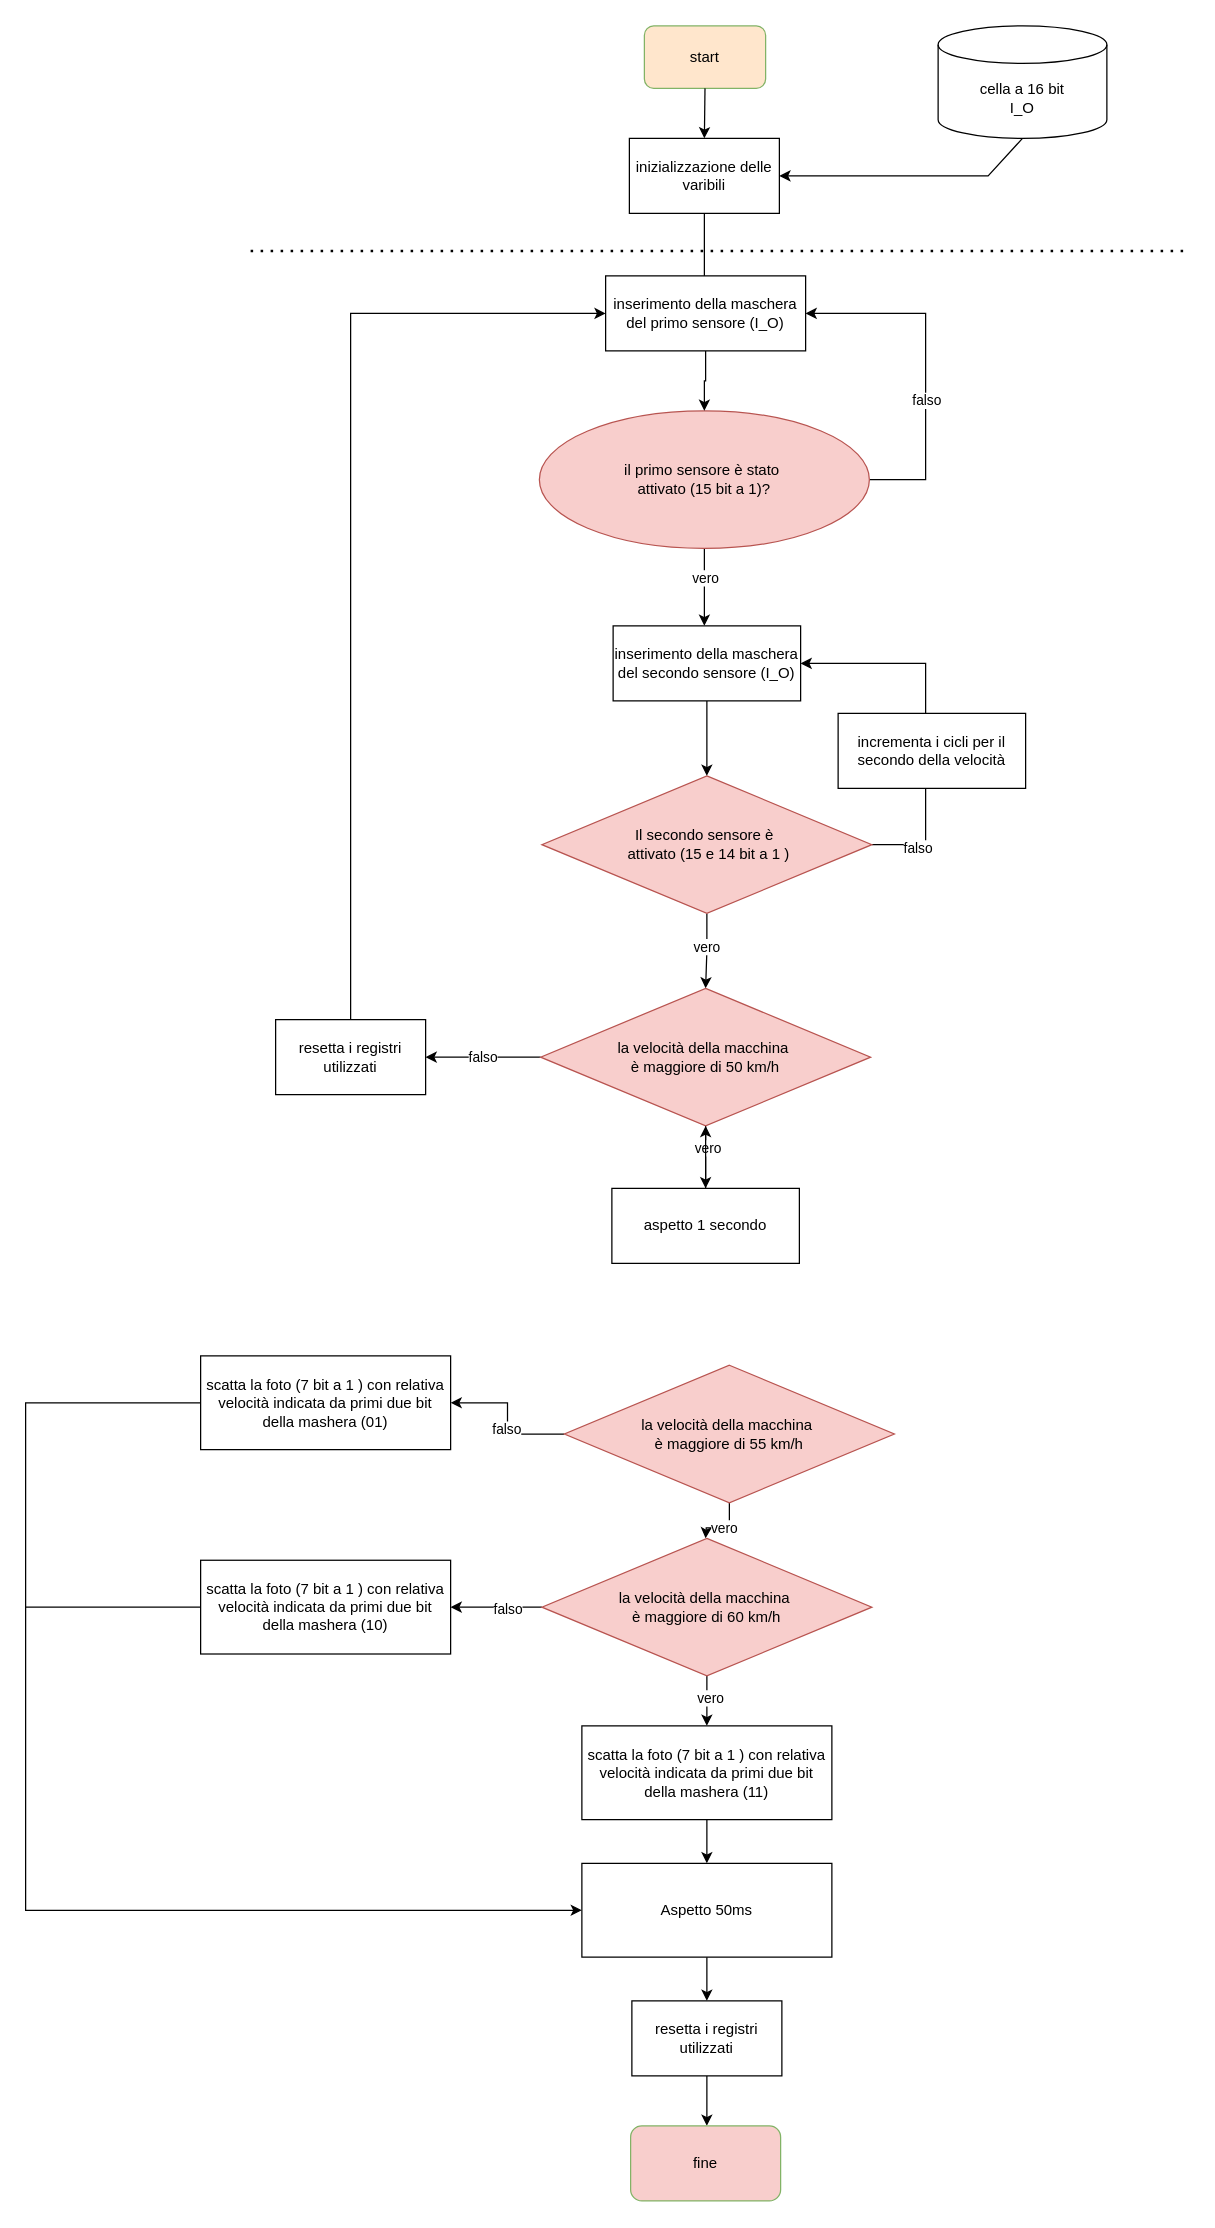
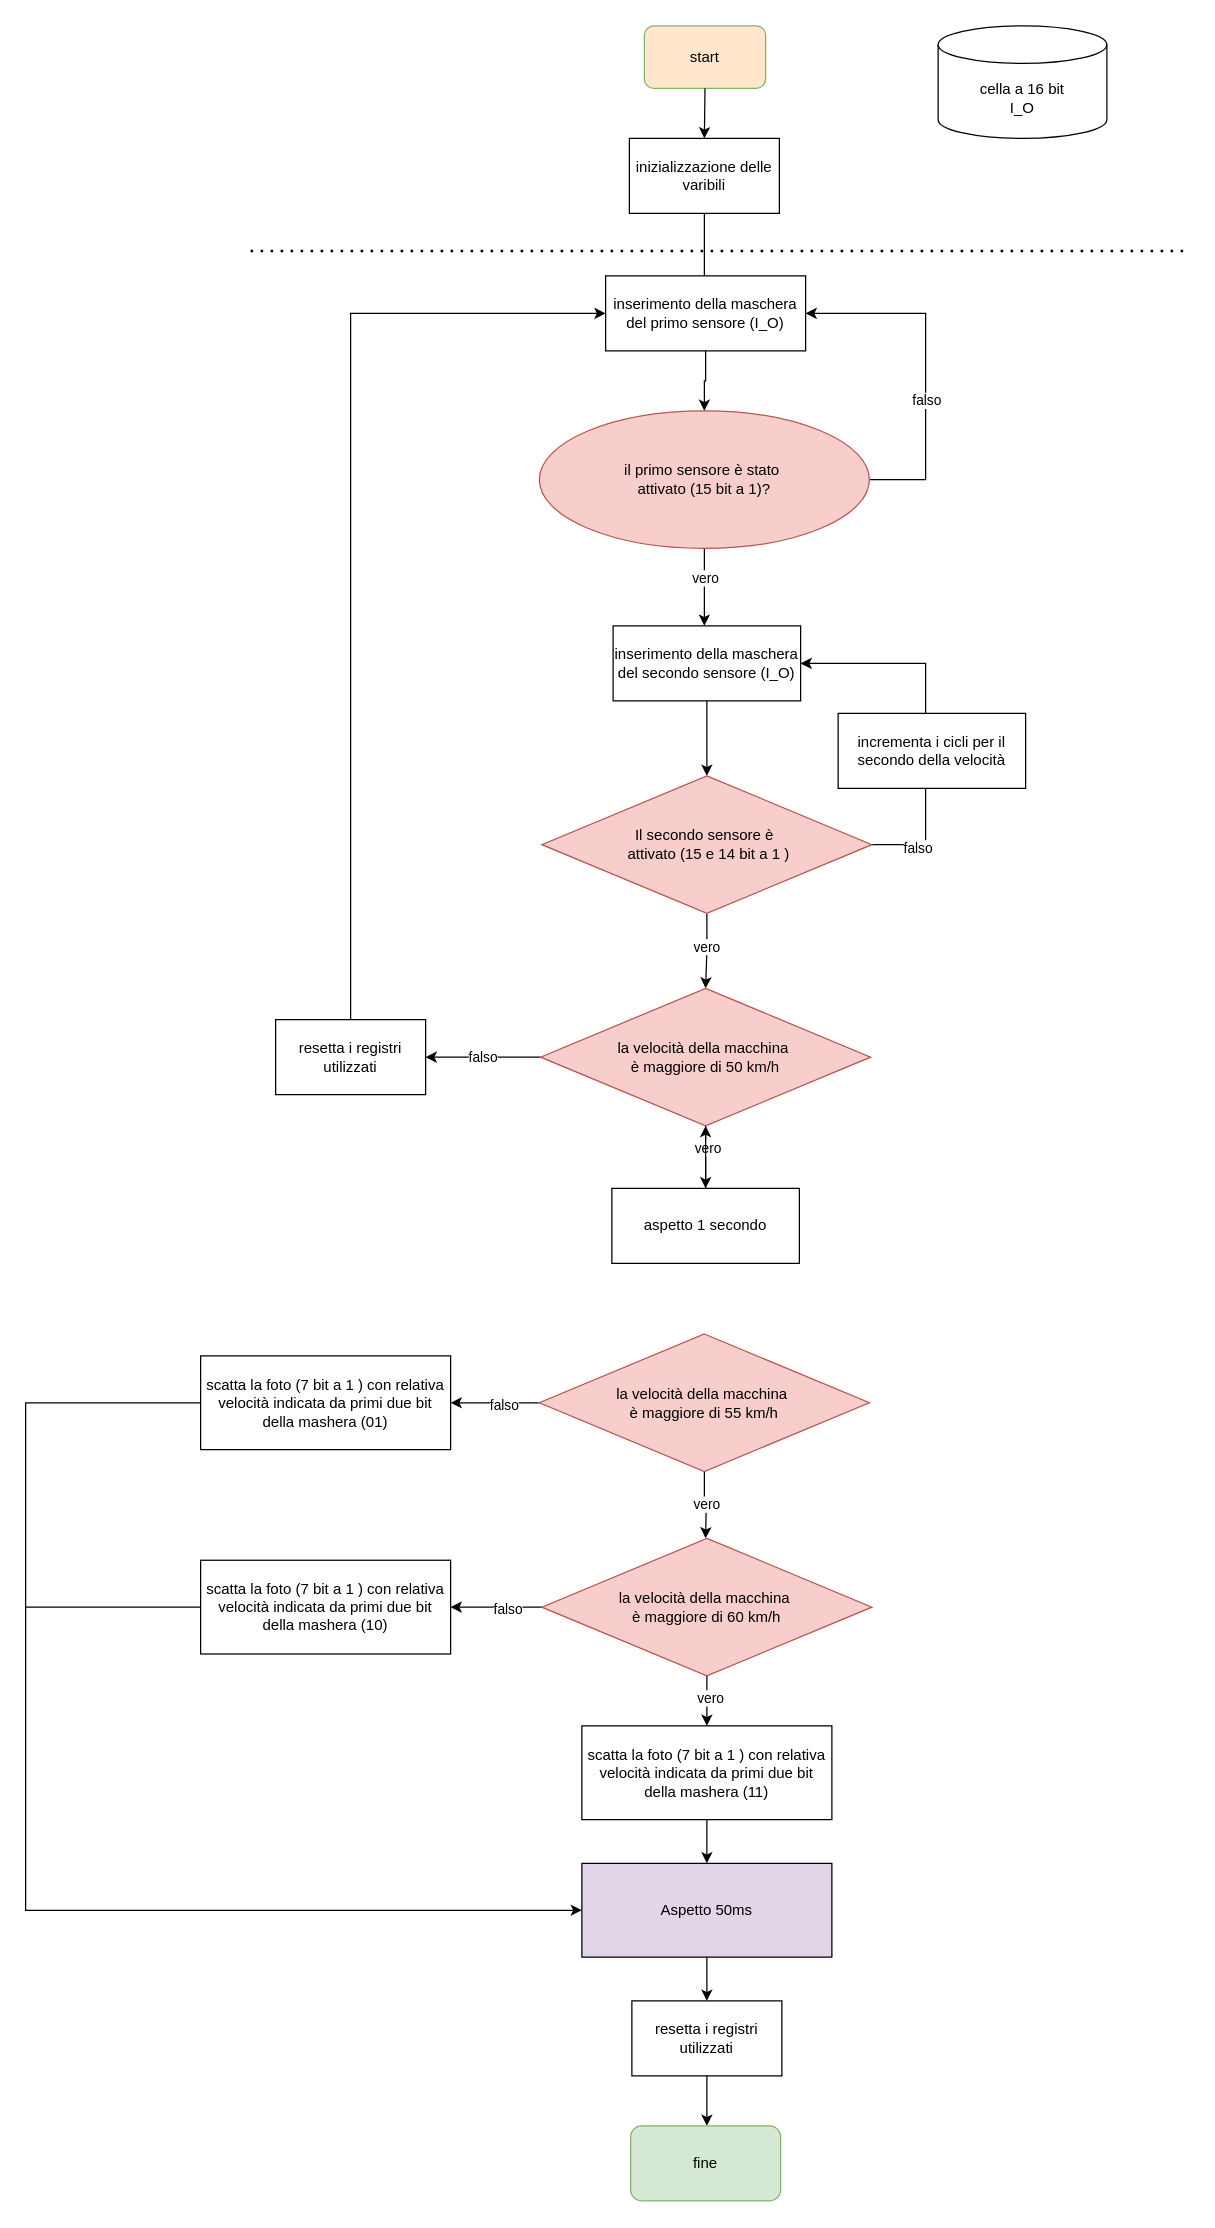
(913, 176) -> none
(729, 1434) -> (704, 1403)
(707, 1910) -> (707, 1910)
(706, 2163) -> (706, 2163)
